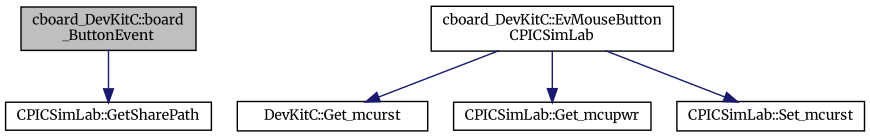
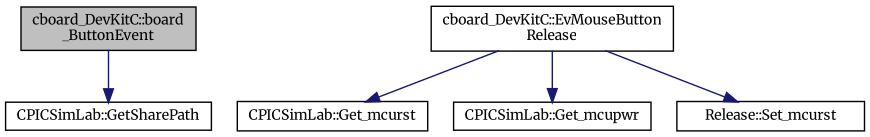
(552, 29) -> (552, 29)
(332, 116) -> (332, 116)
(771, 116) -> (771, 116)
